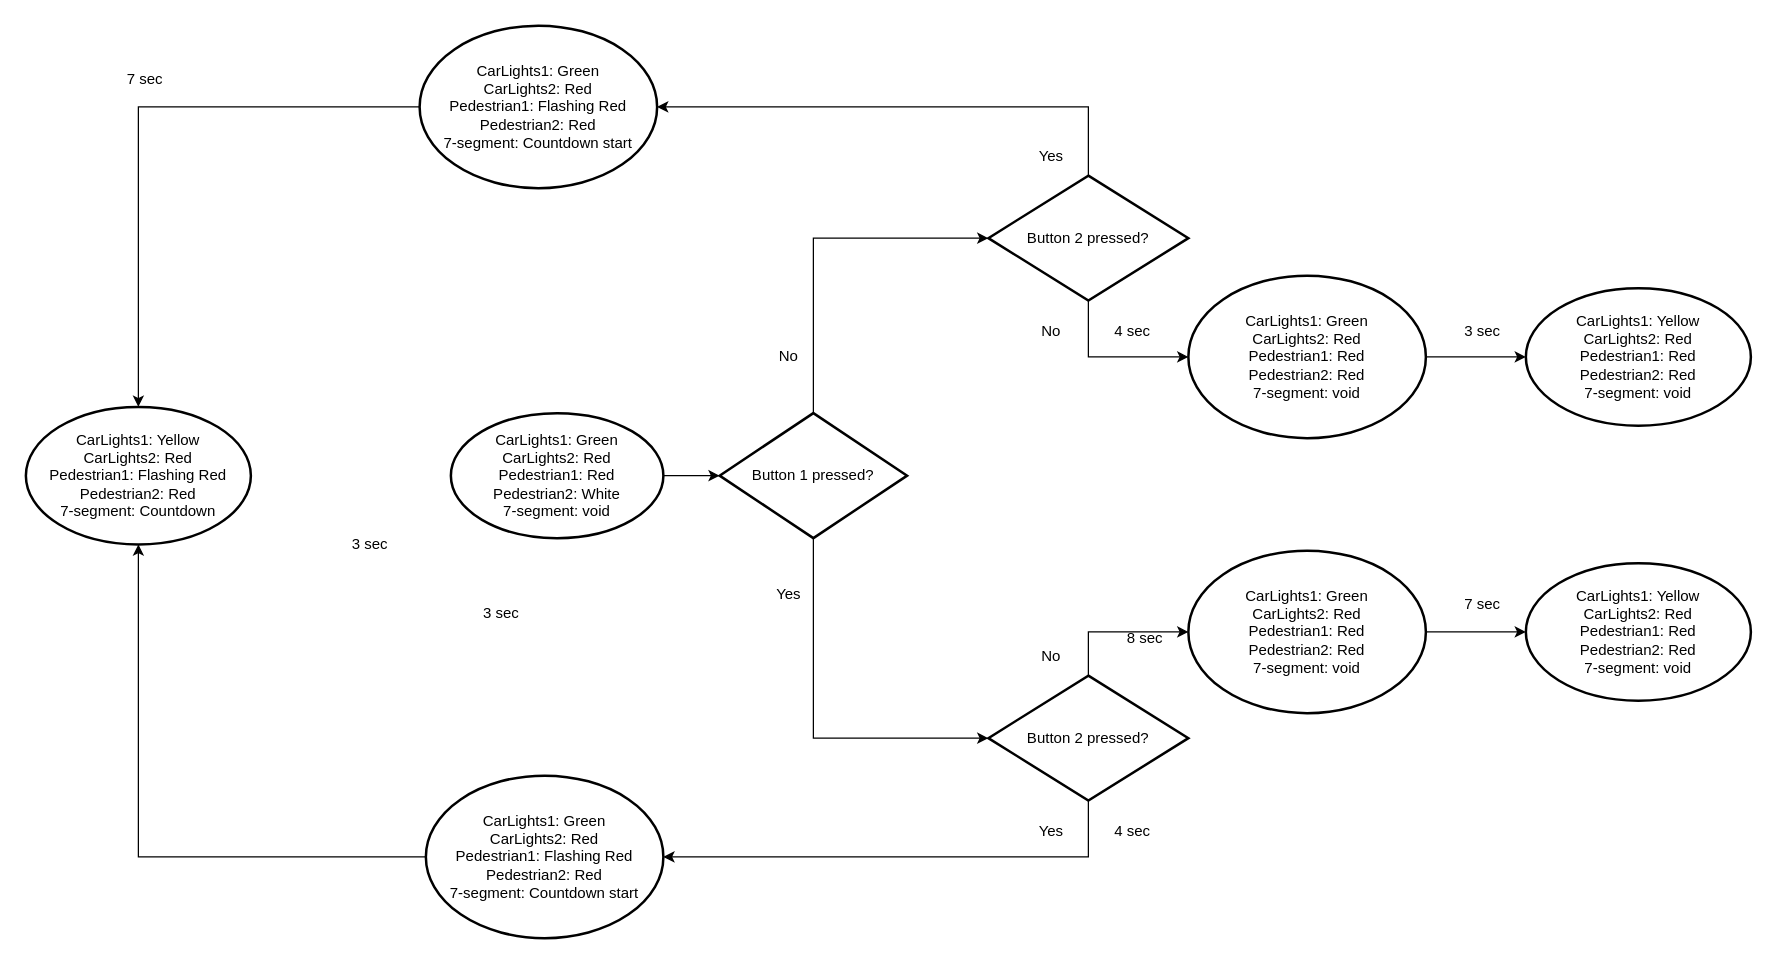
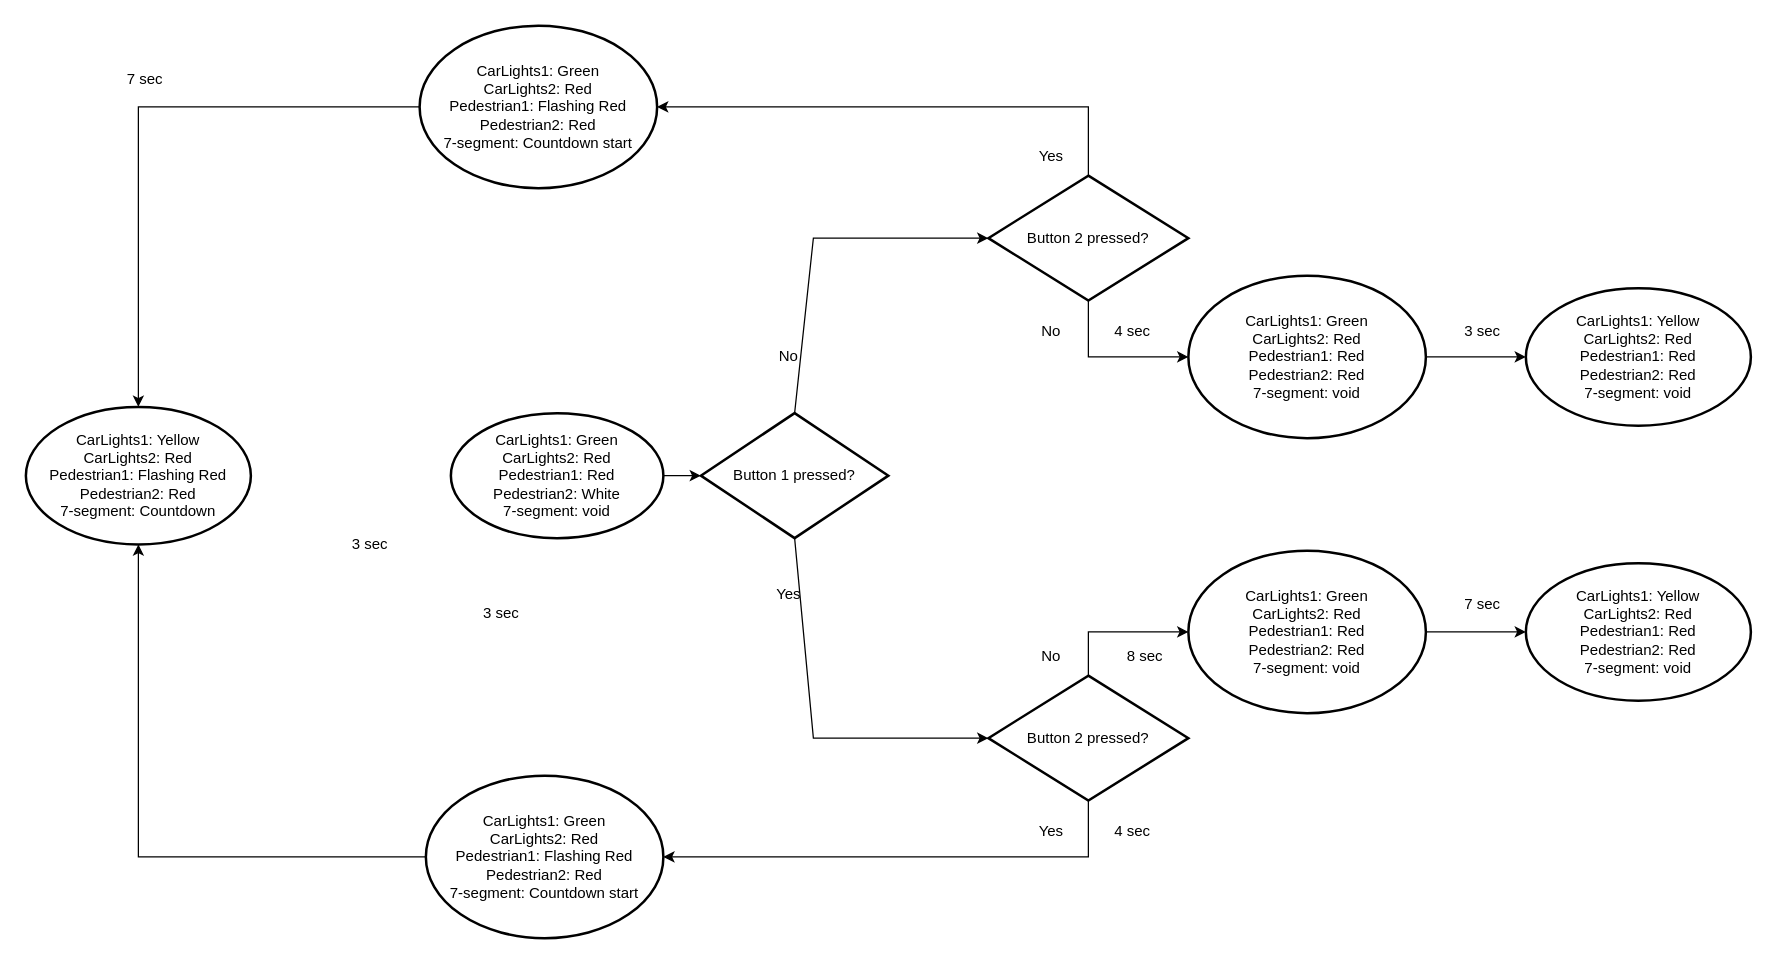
(813, 476) -> (794, 476)
(1144, 638) -> (1144, 657)
